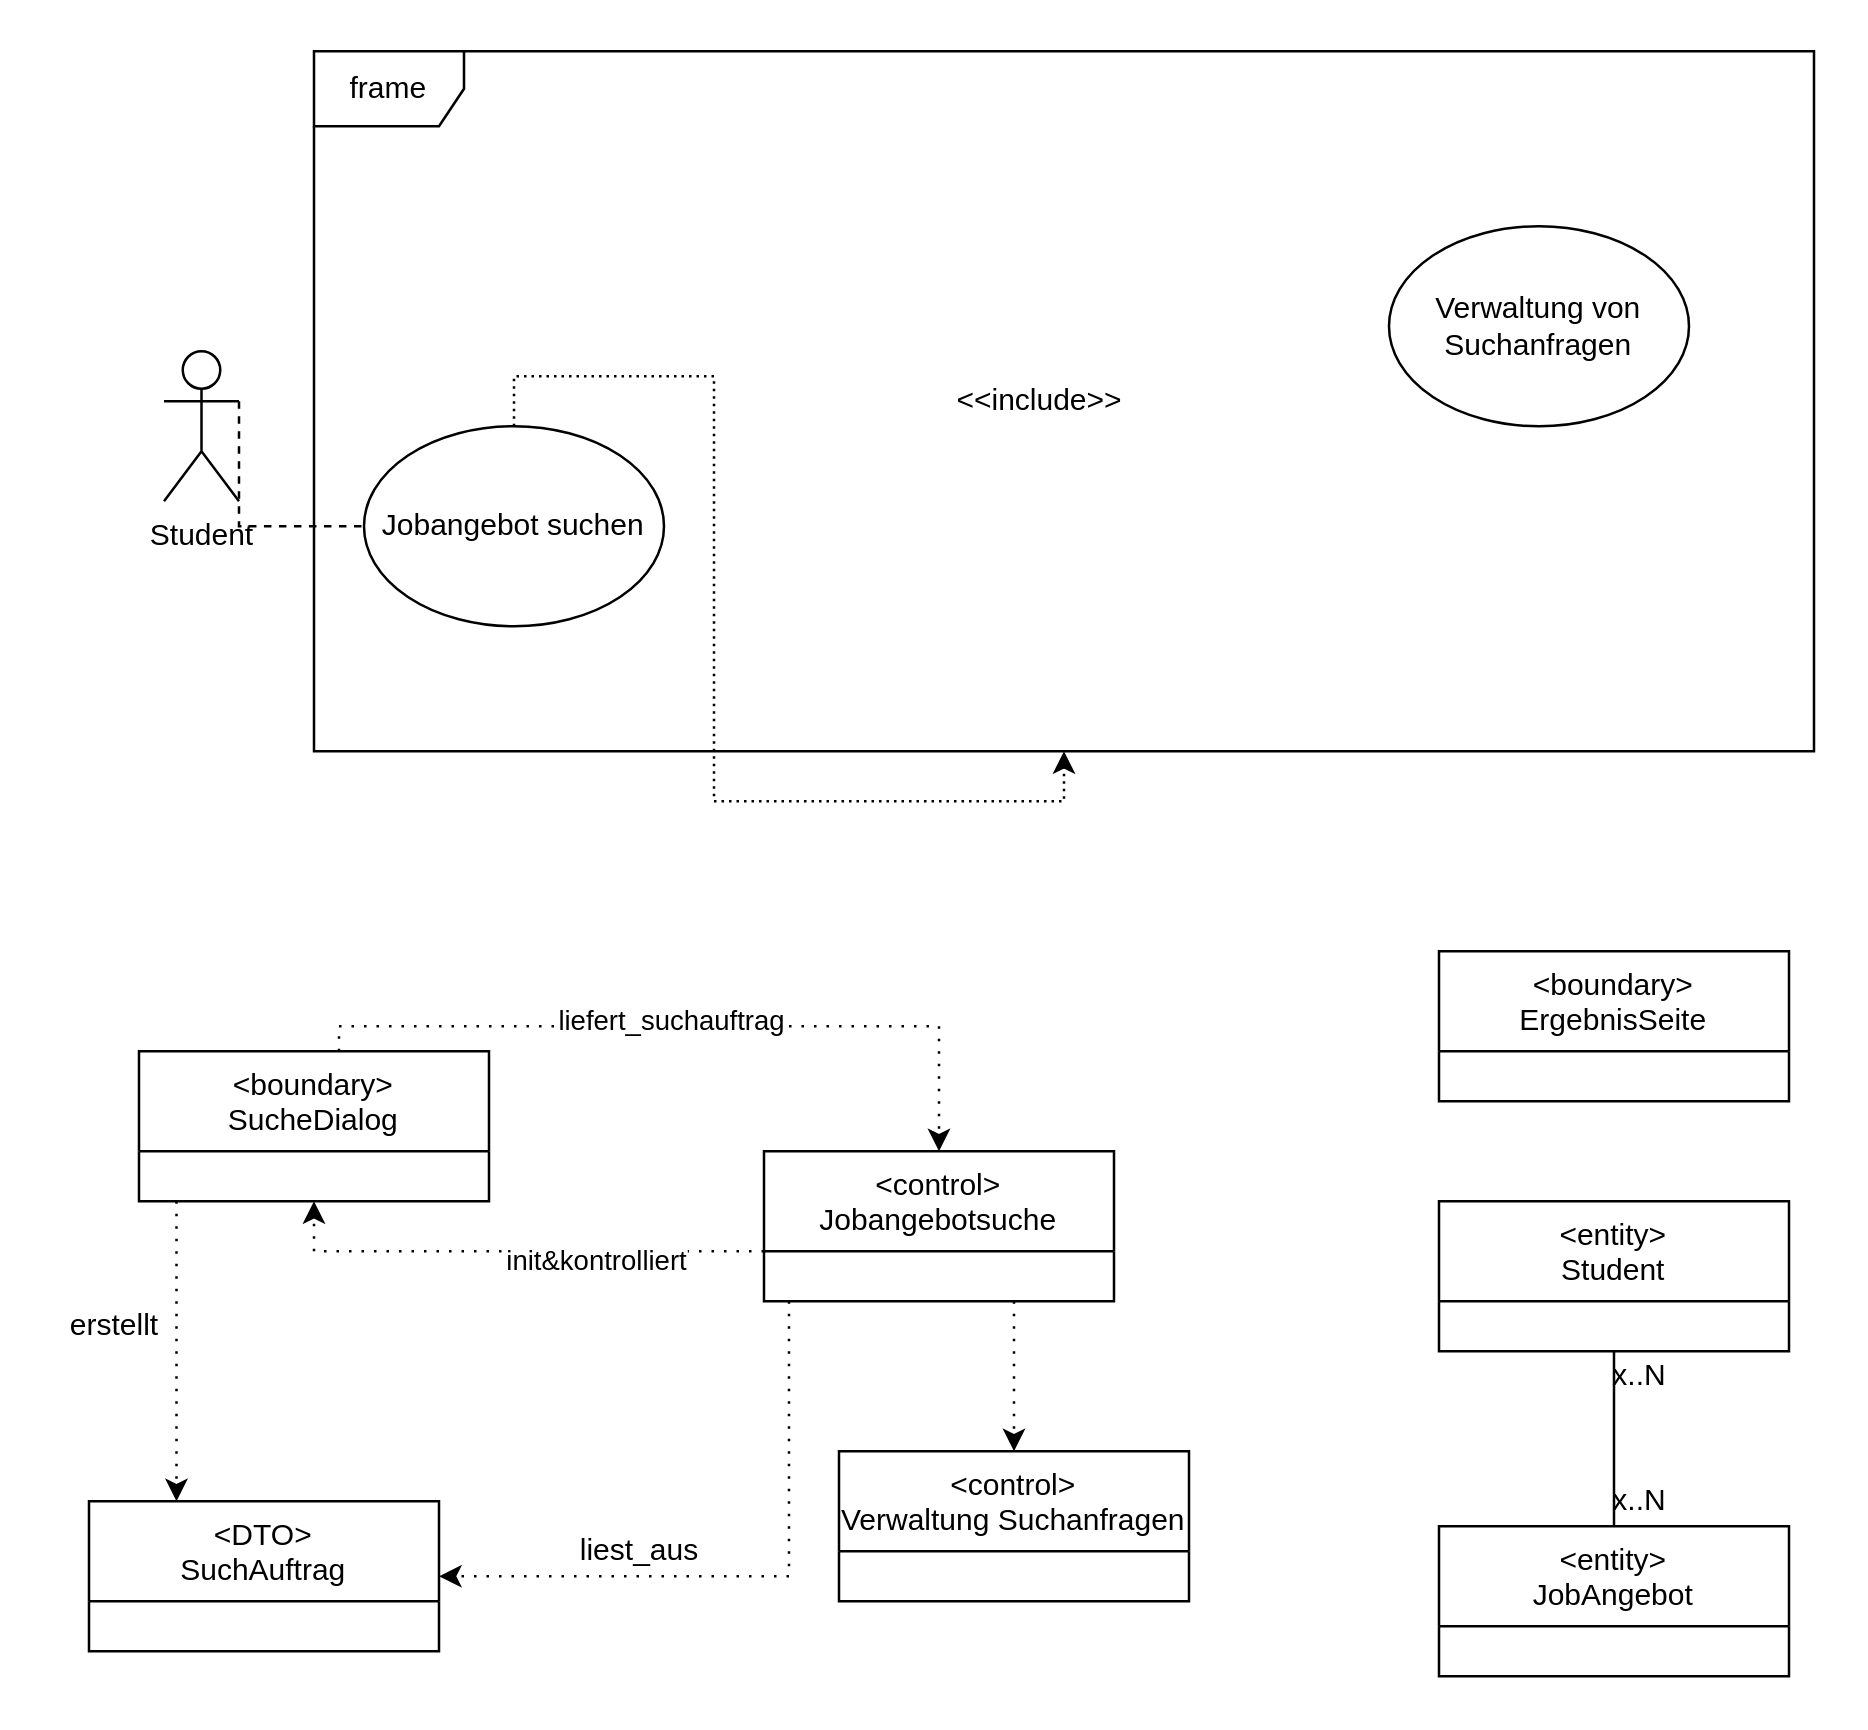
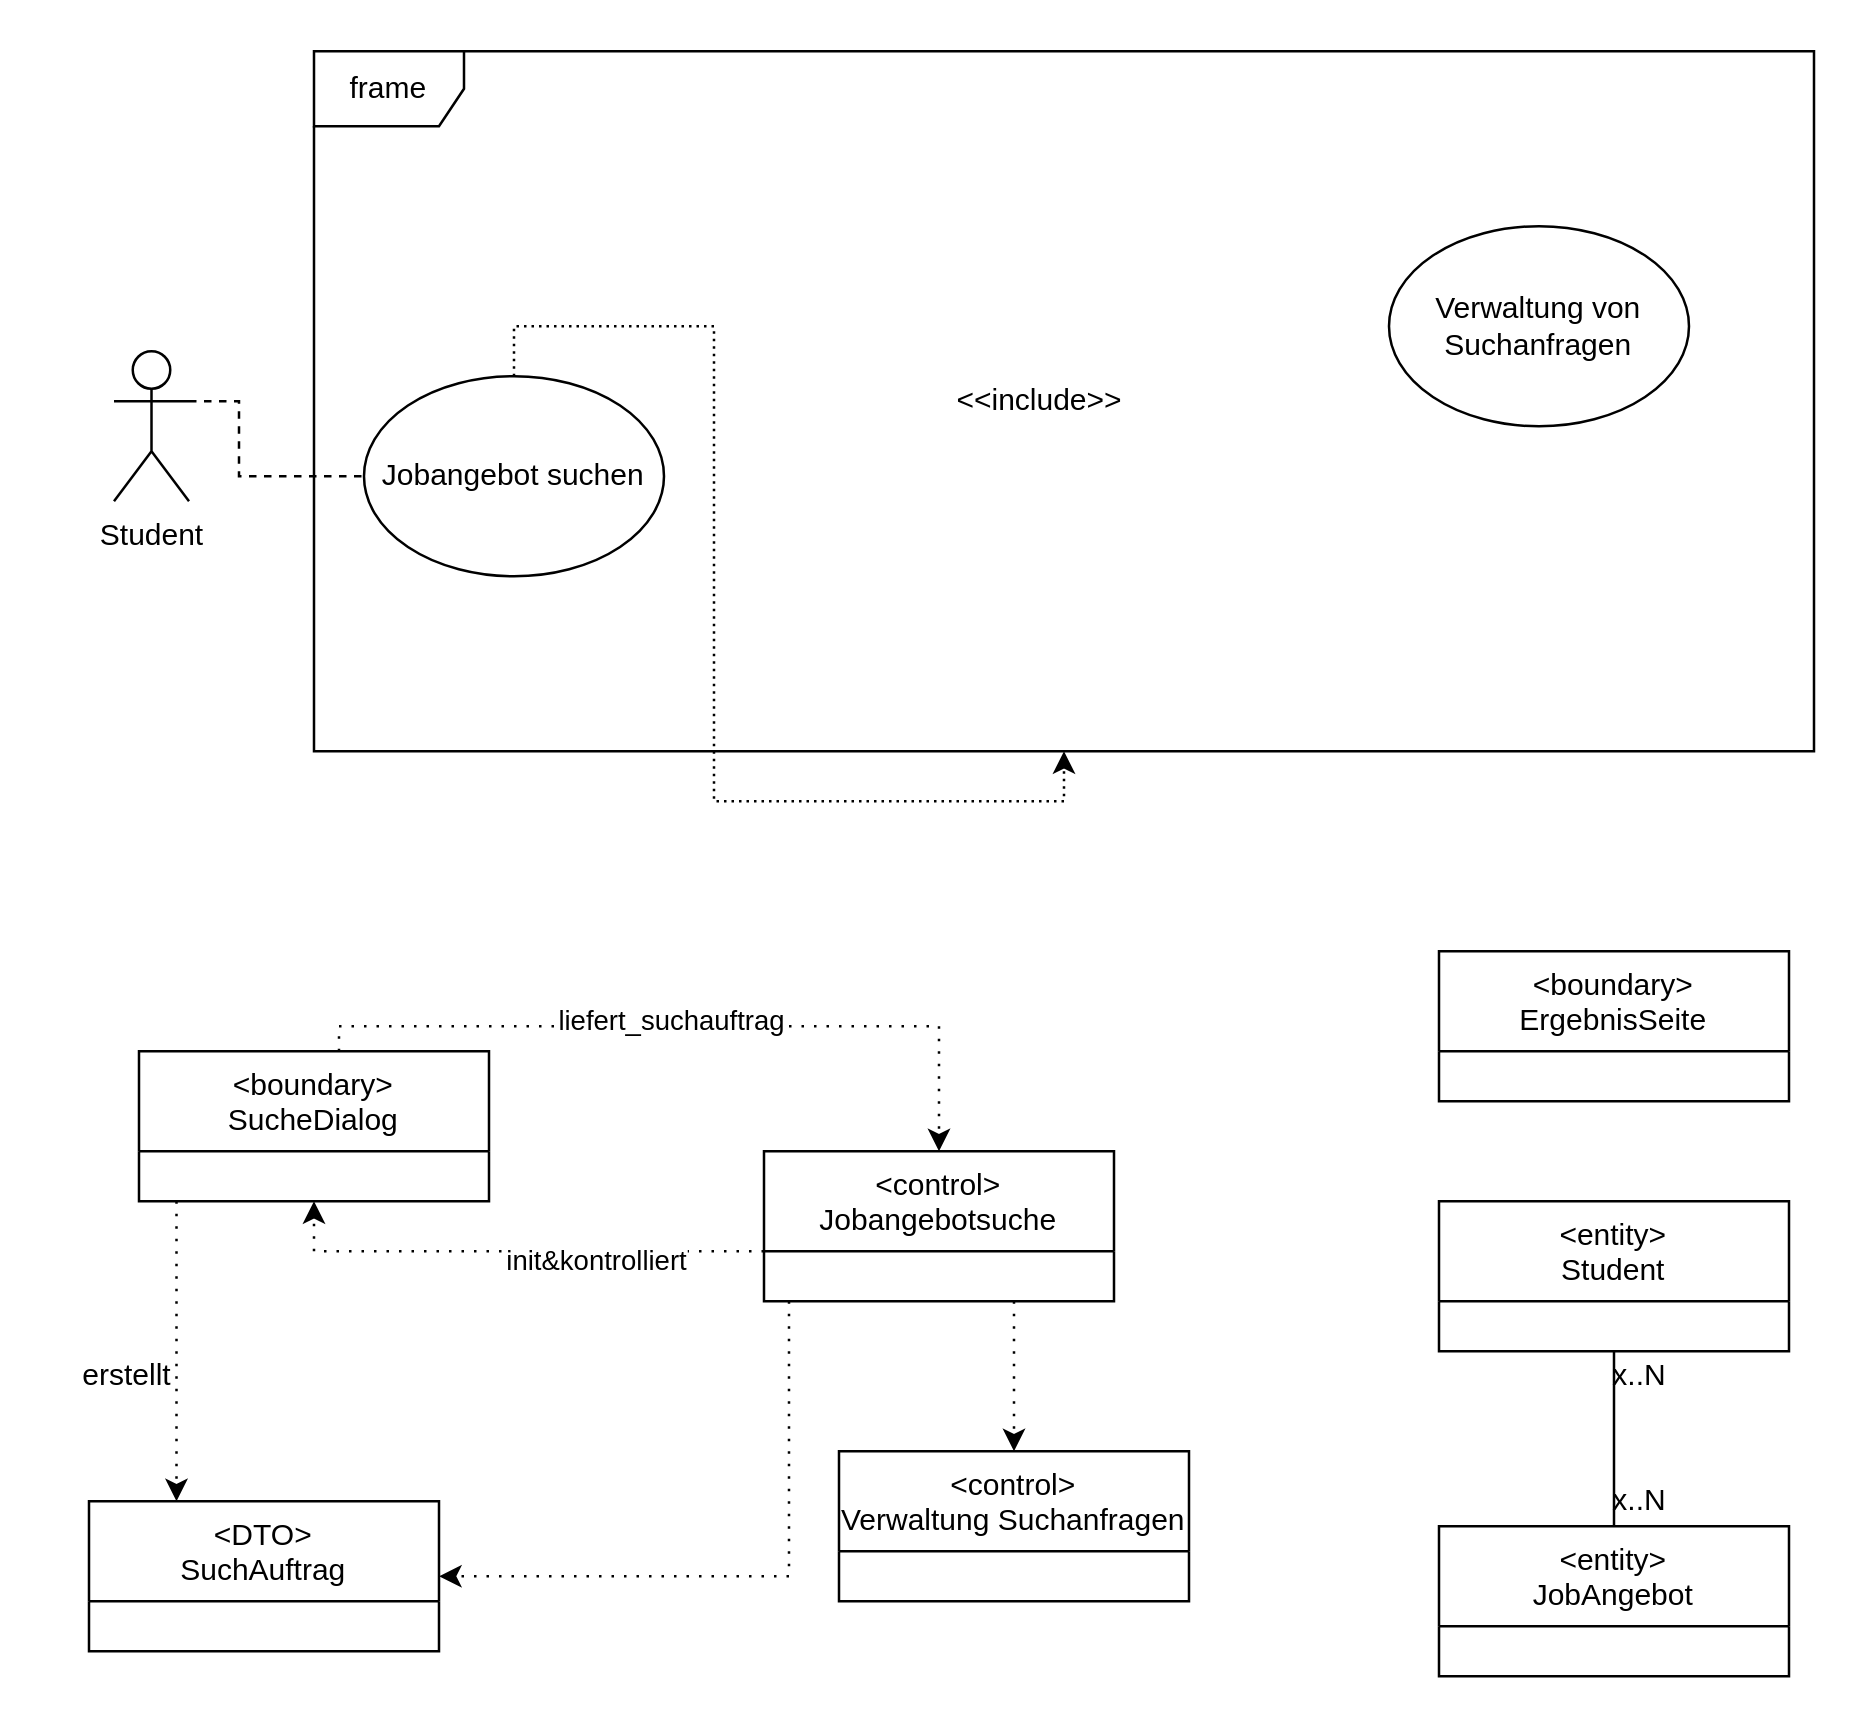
(201, 426) -> (151, 426)
(514, 526) -> (514, 476)
(114, 1326) -> (126, 1376)
(639, 1551) -> none
